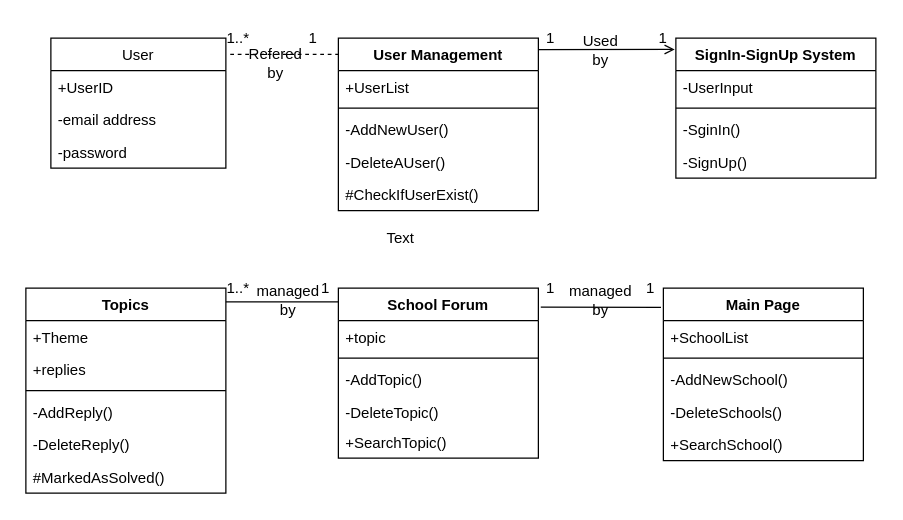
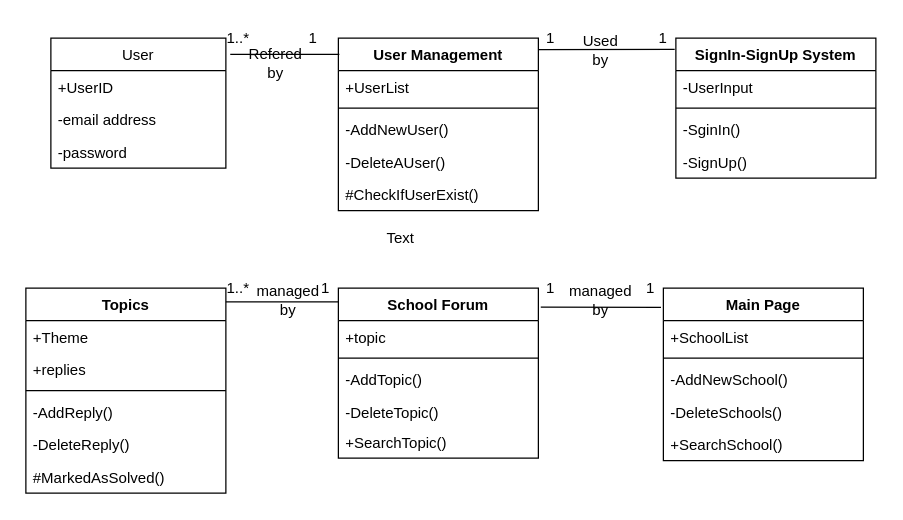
(669, 49) -> (670, 49)
(257, 54) -> (257, 54)
